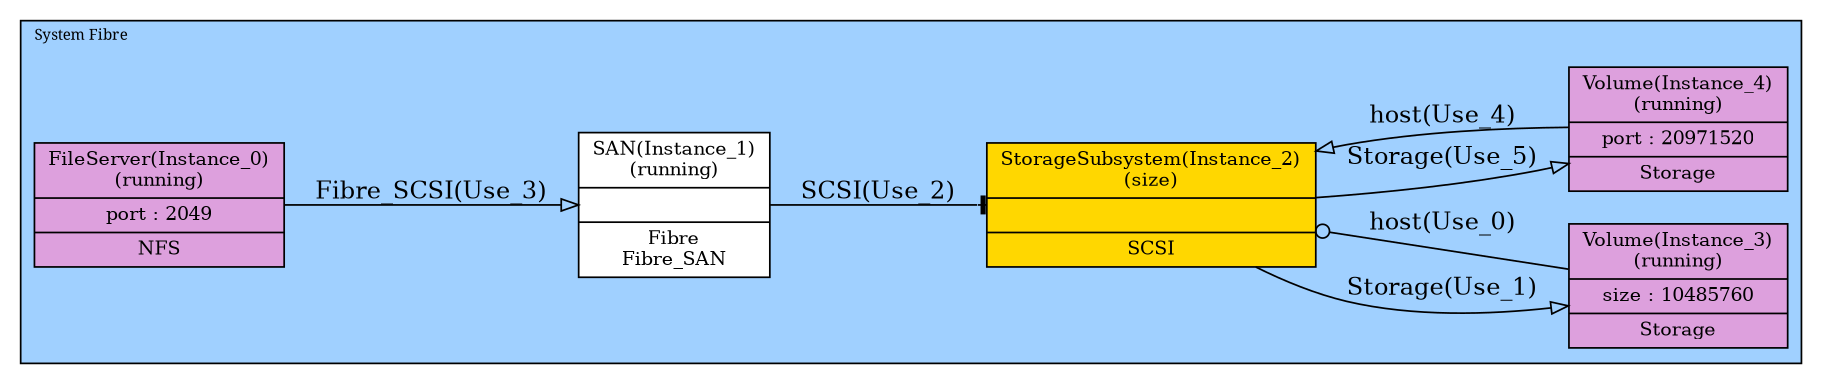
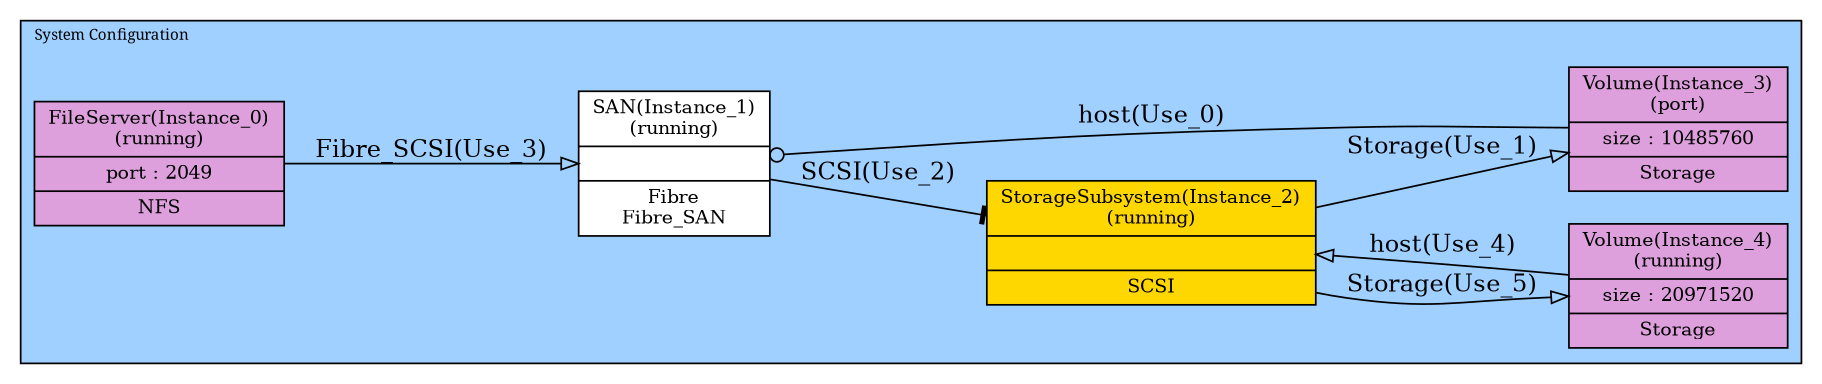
(82, 36) -> (113, 36)
(1678, 139) -> (1678, 295)
(1151, 180) -> (1151, 218)
(1449, 251) -> (1176, 132)
(1678, 261) -> (1678, 104)
